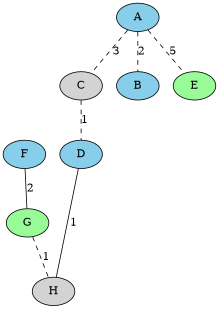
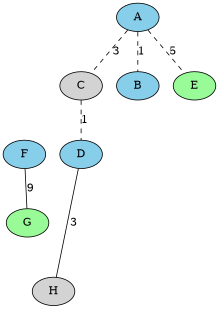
(142, 52) -> (142, 52)
(31, 189) -> (31, 189)
(74, 223) -> (74, 223)
(41, 257) -> none
